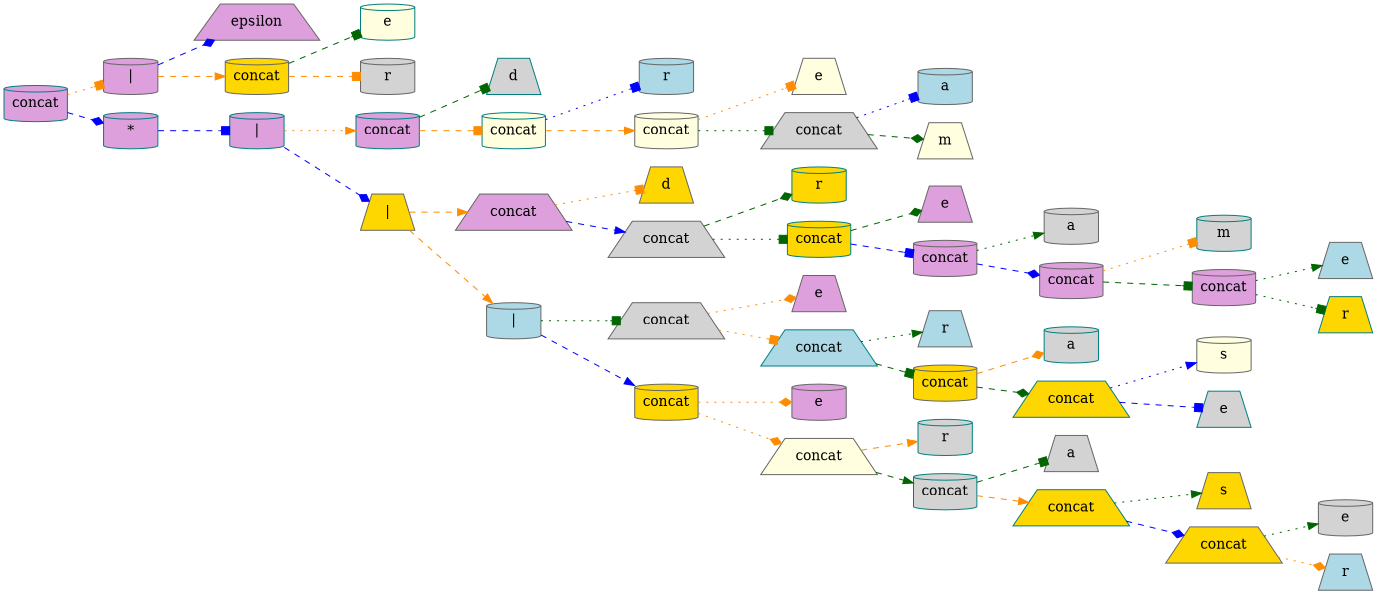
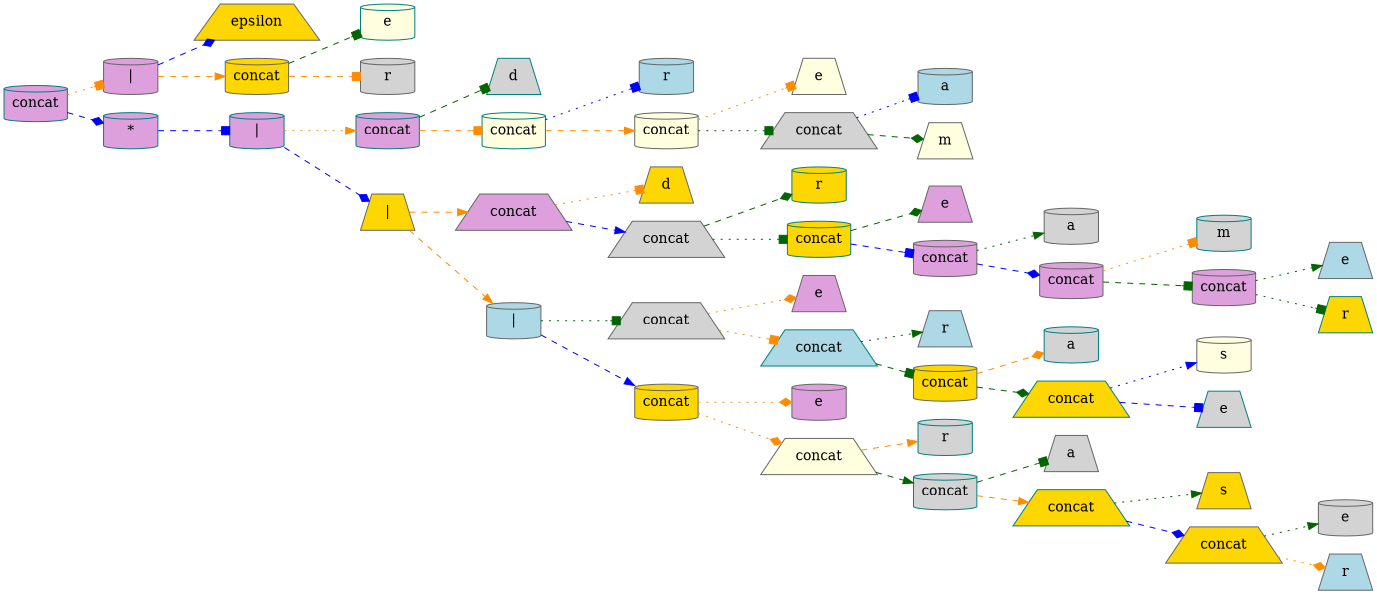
(257, 22) -> (257, 22)
